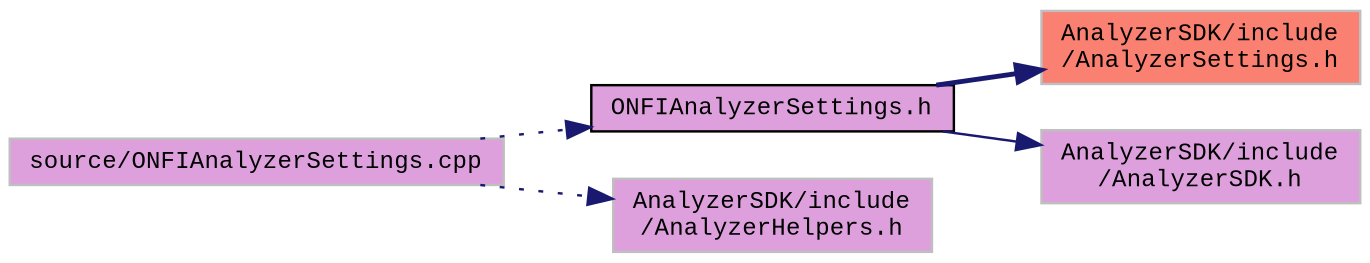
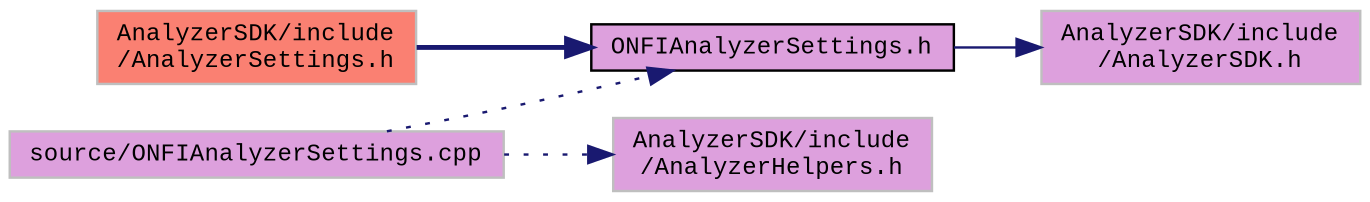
(977, 79) -> (491, 47)
